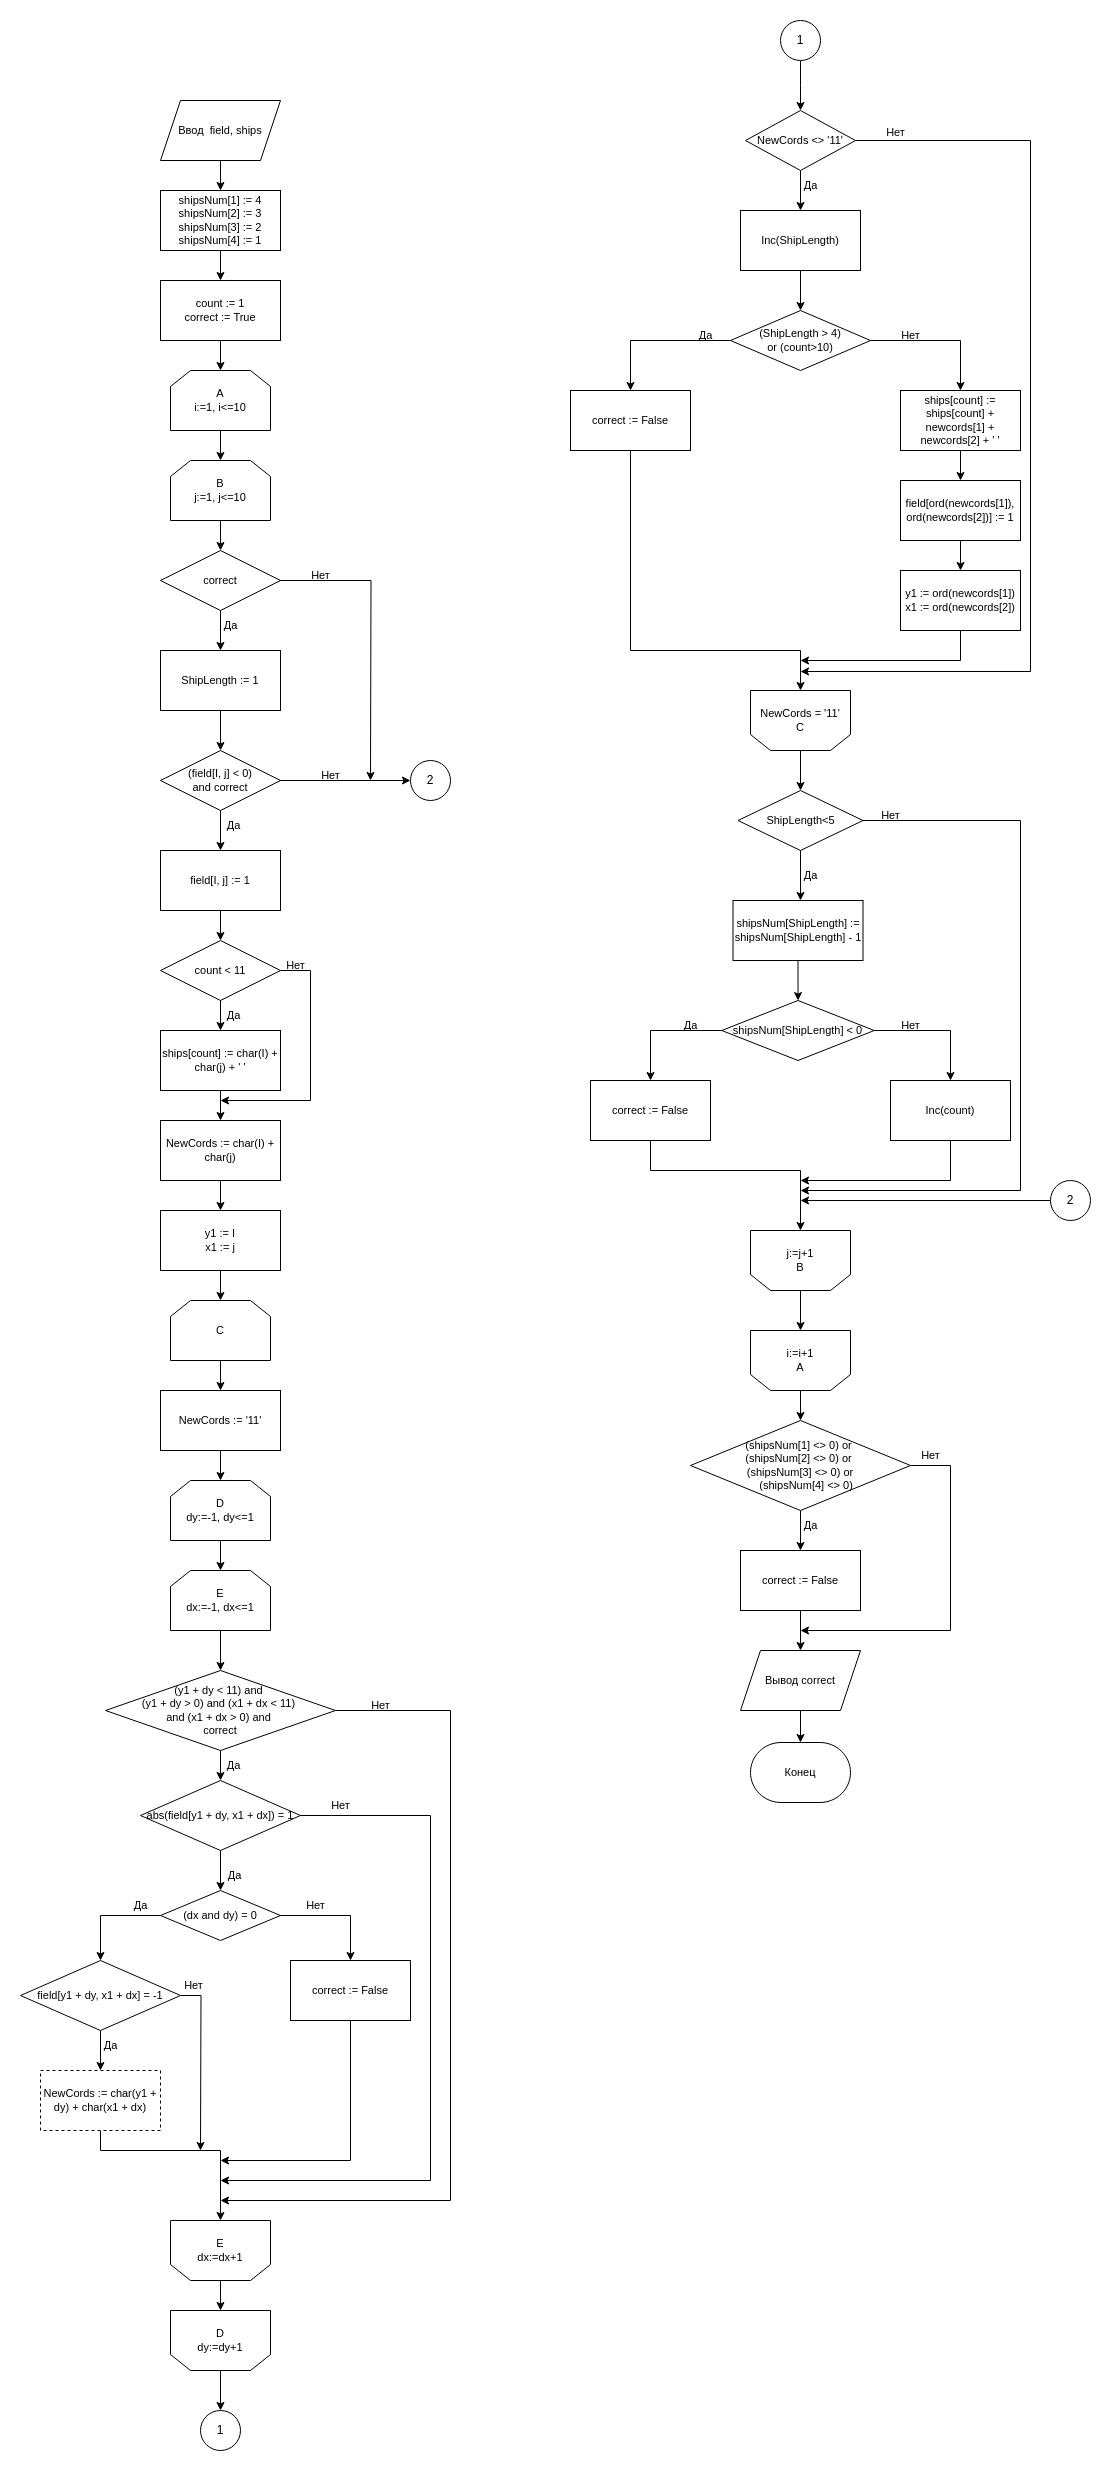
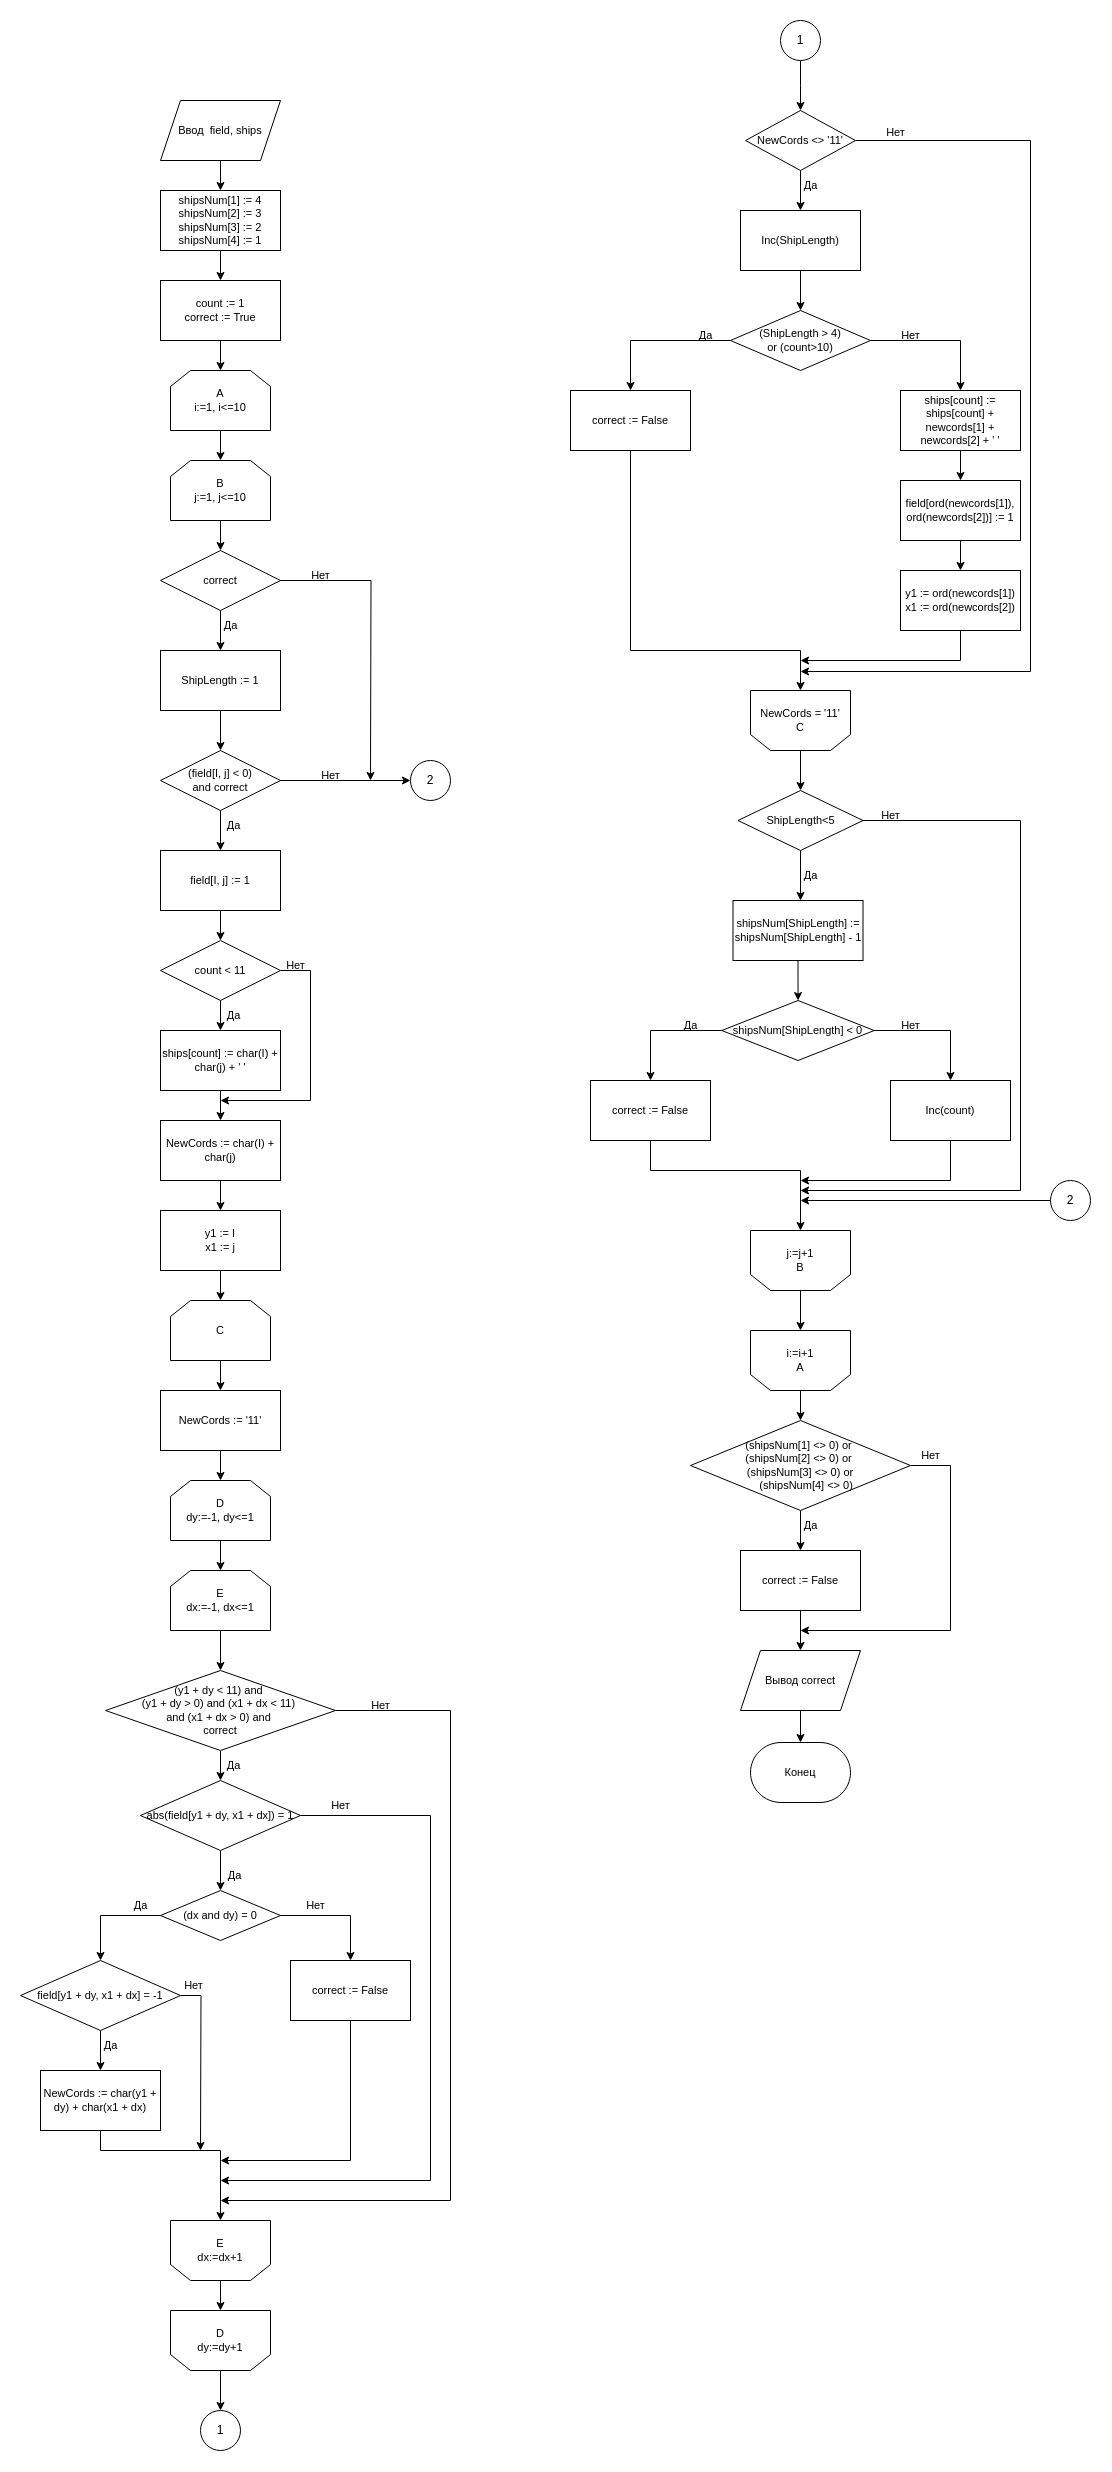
(101, 2101) -> (101, 2101)
